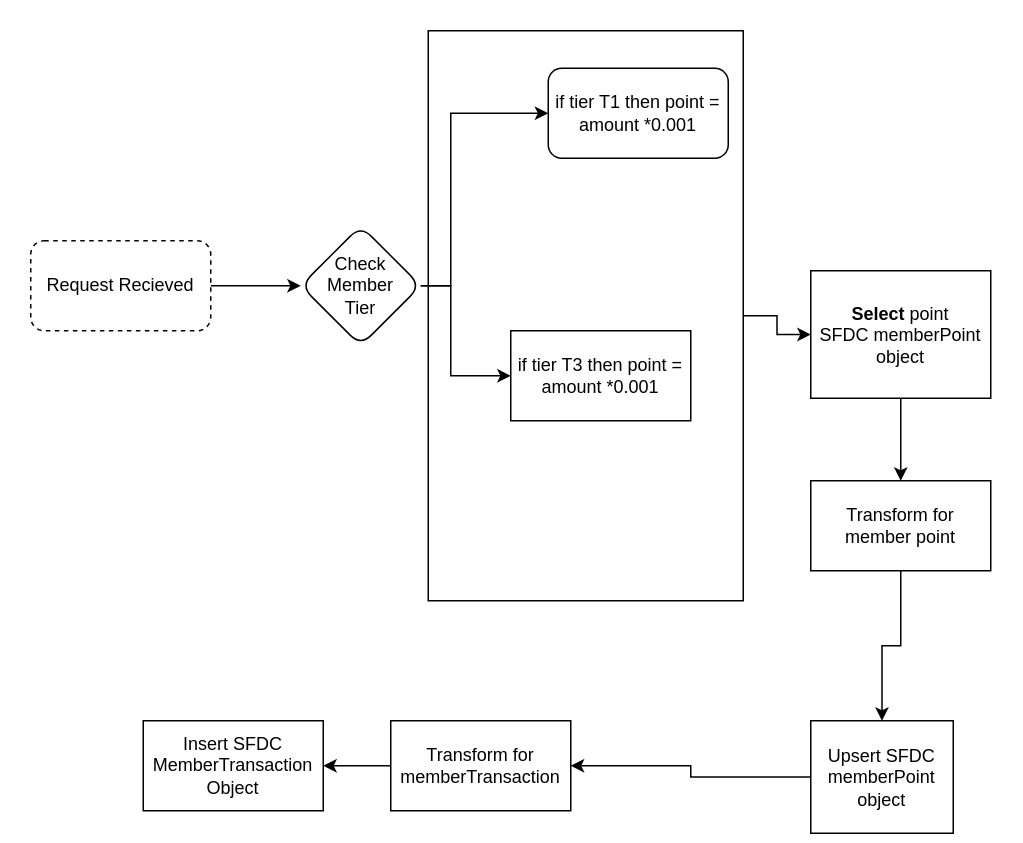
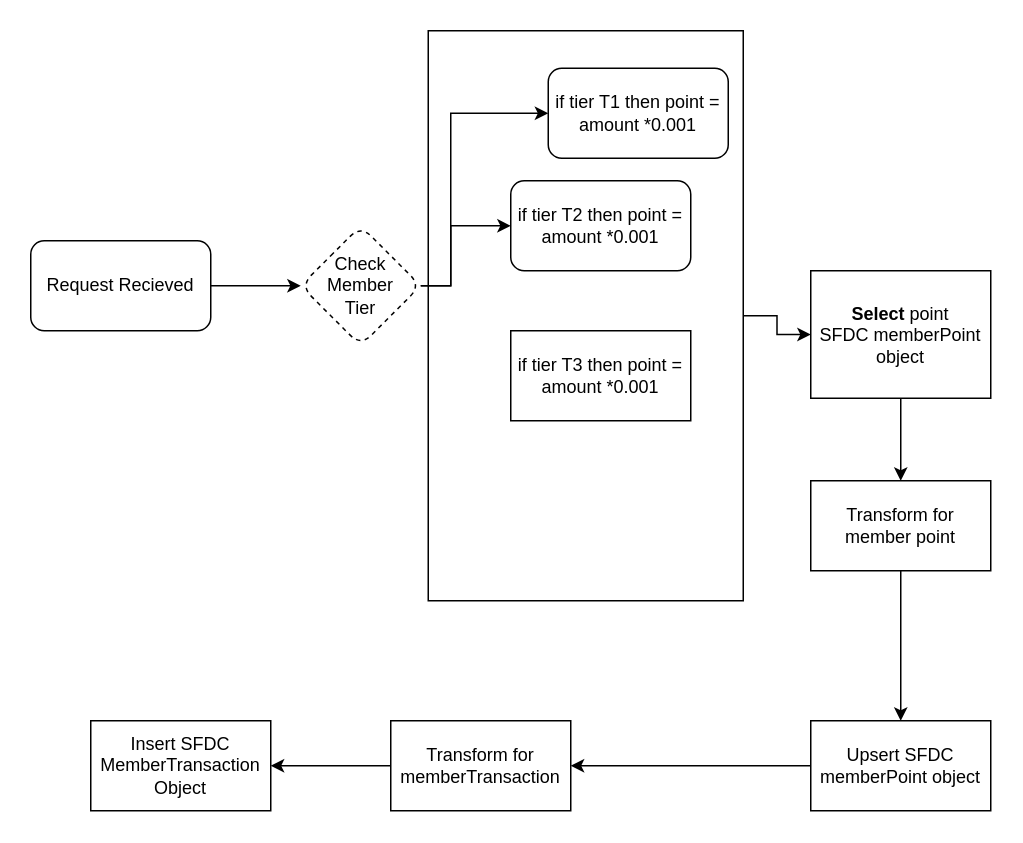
none -> (476, 226)
none -> (601, 226)
(121, 286) -> (121, 286)
(361, 286) -> (361, 286)
(451, 356) -> none
(233, 766) -> (181, 766)
(882, 777) -> (901, 766)
